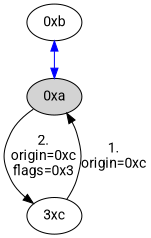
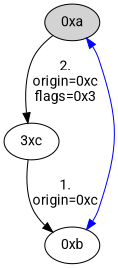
(81, 161) -> (28, 195)
